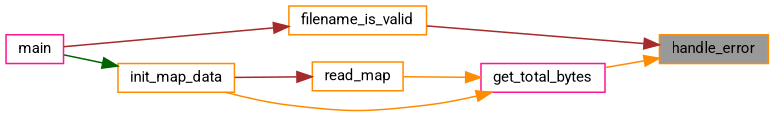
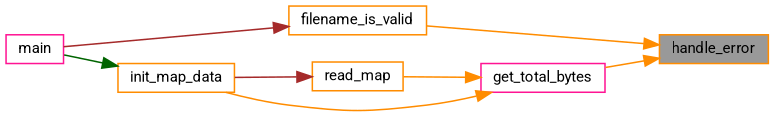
(535, 35) -> (535, 35)
